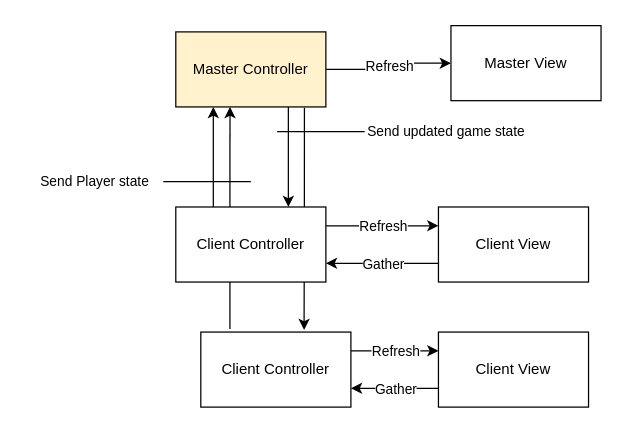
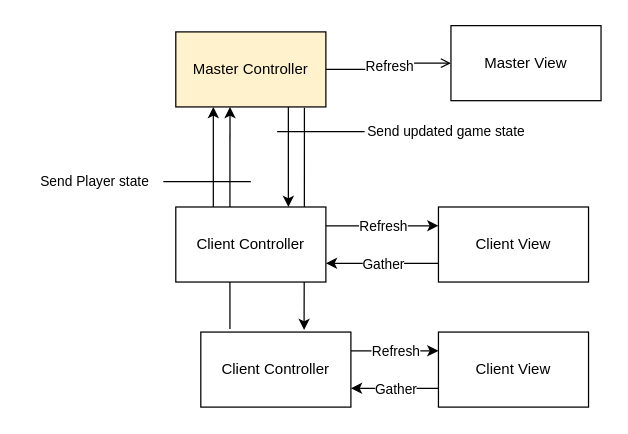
(441, 63) -> (442, 63)
